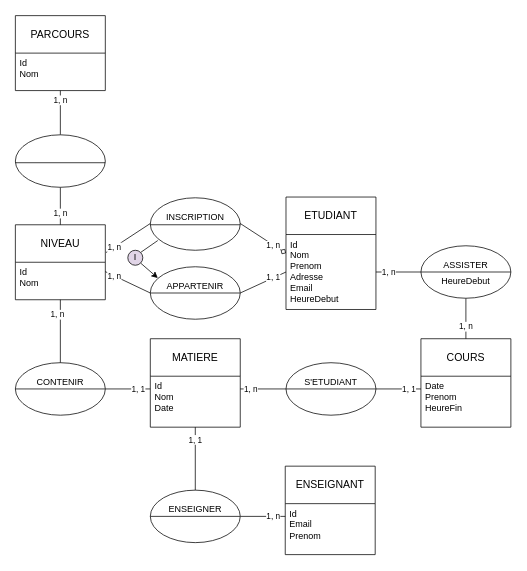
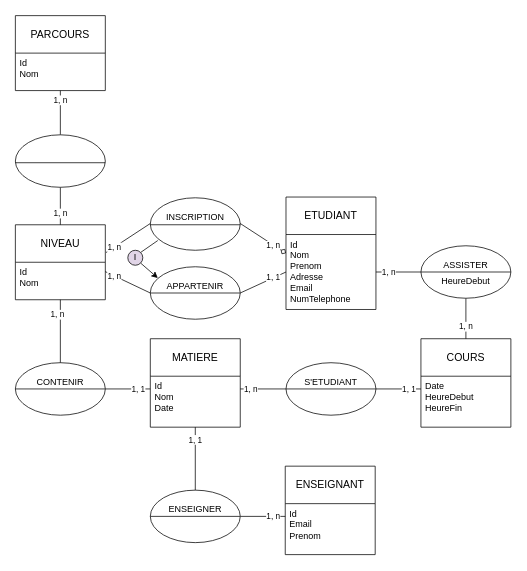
(316, 272) -> (320, 272)
(445, 398) -> (451, 398)
